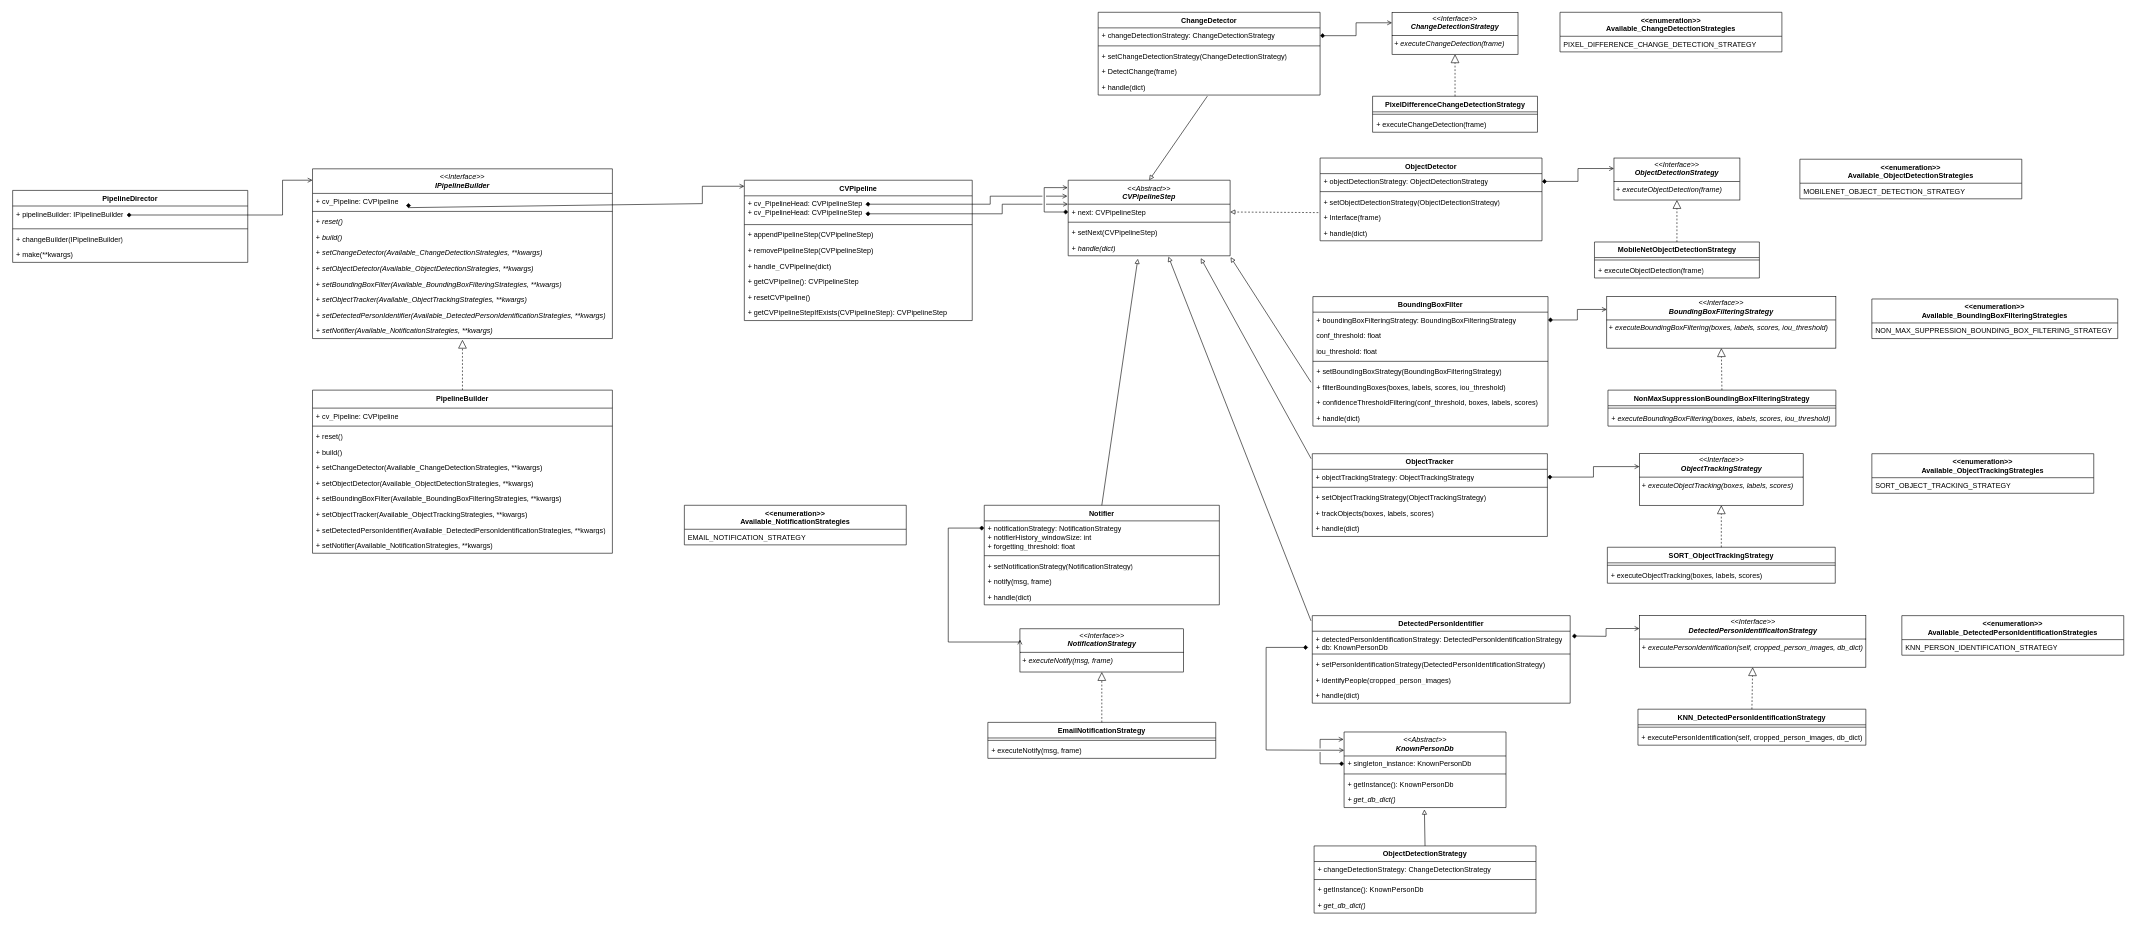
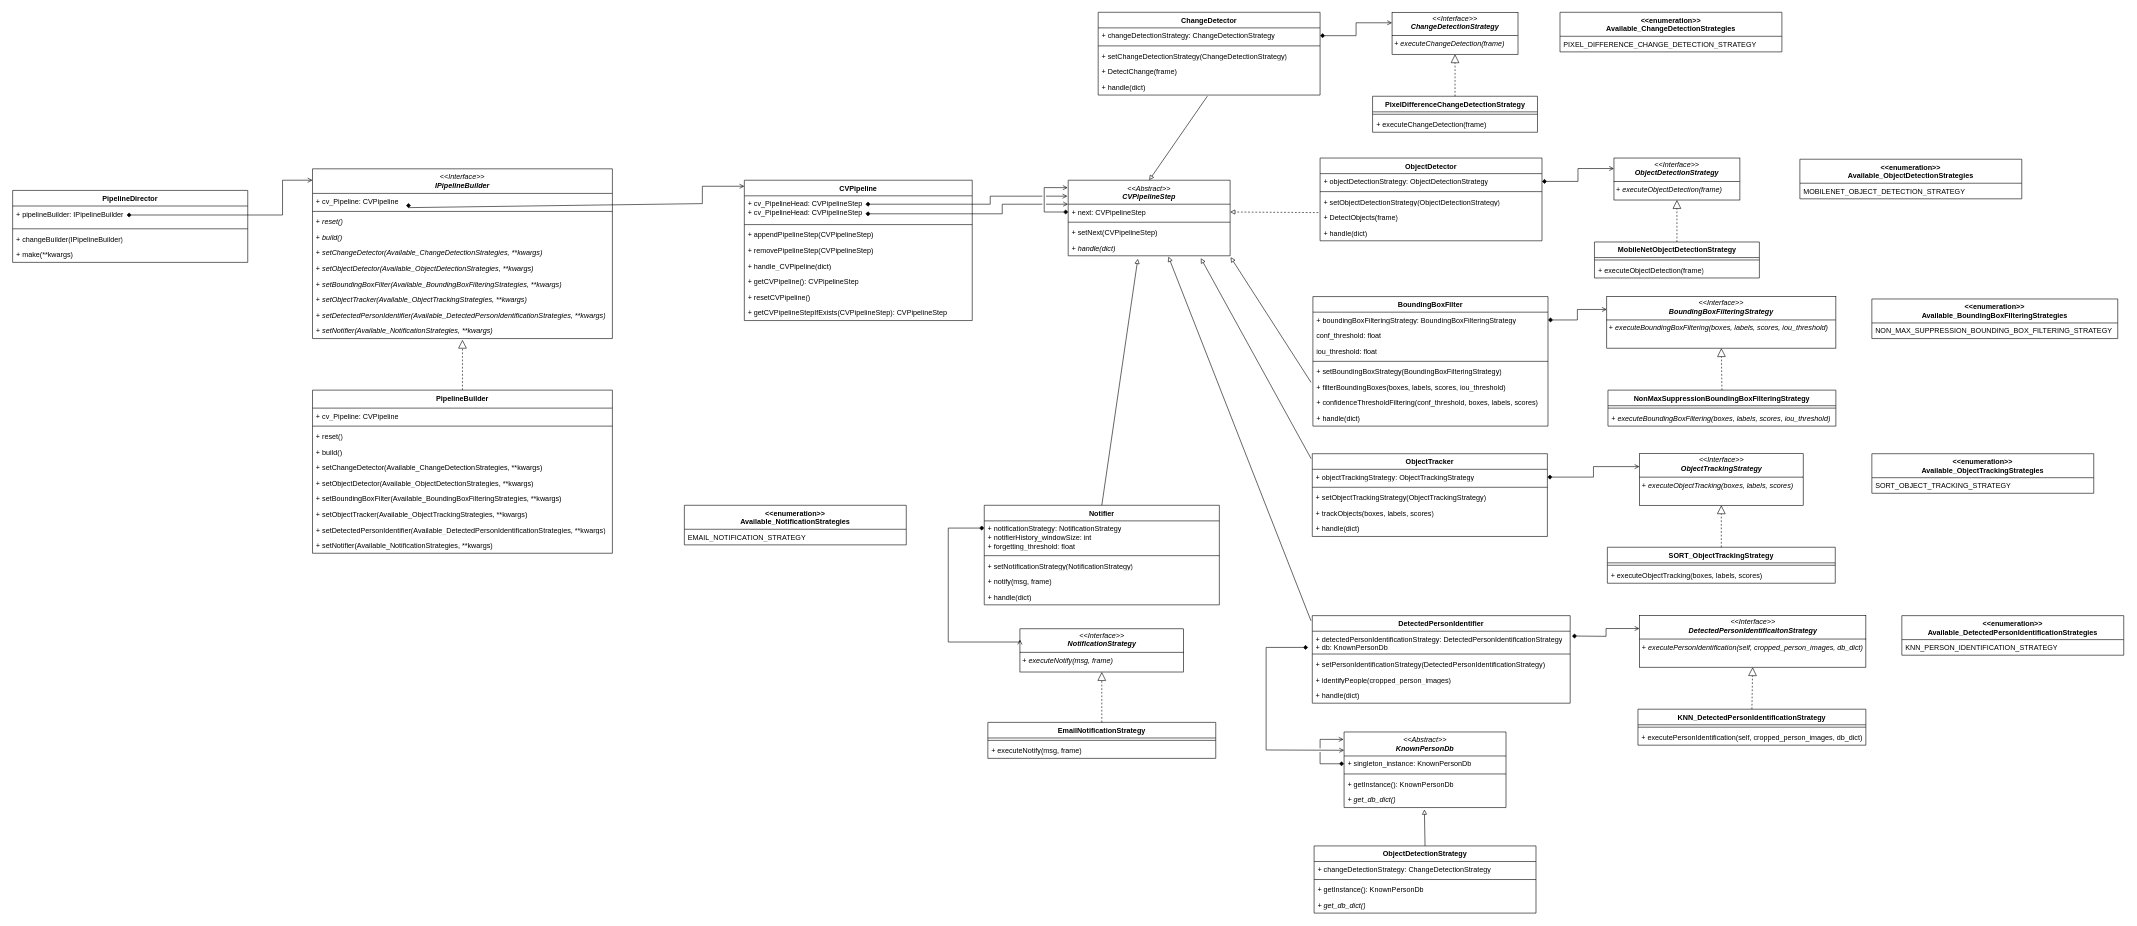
(1359, 218) -> (1367, 218)
